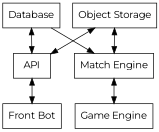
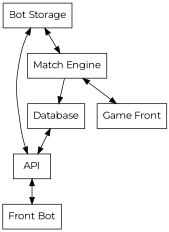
(115, 16) -> (38, 16)
(69, 38) -> (62, 88)
(114, 116) -> (132, 116)
